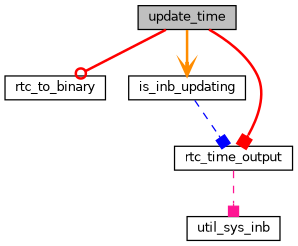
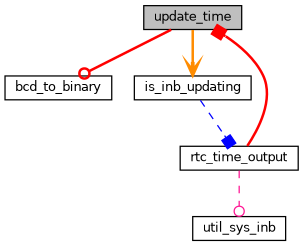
(256, 73) -> (266, 85)
(55, 88) -> (58, 88)
(234, 187) -> (239, 188)
